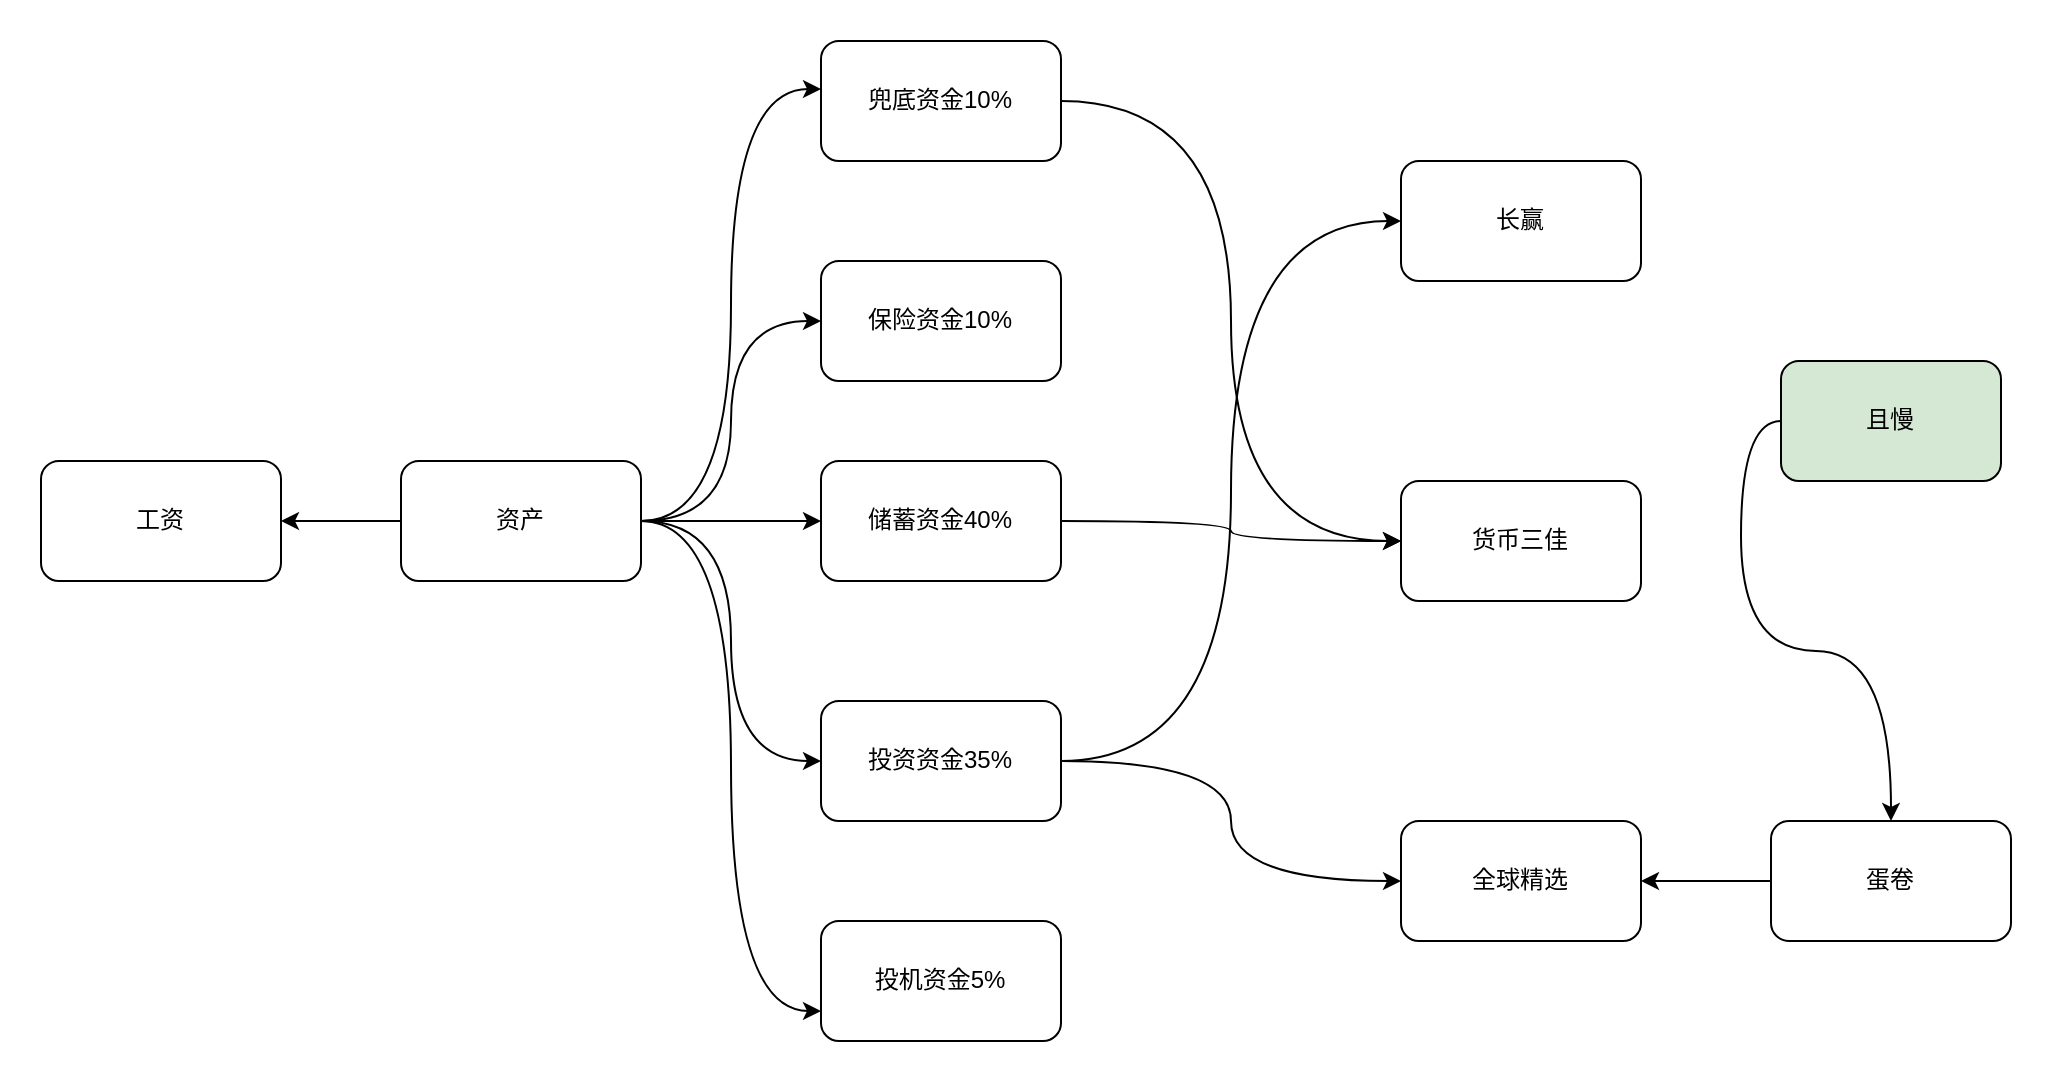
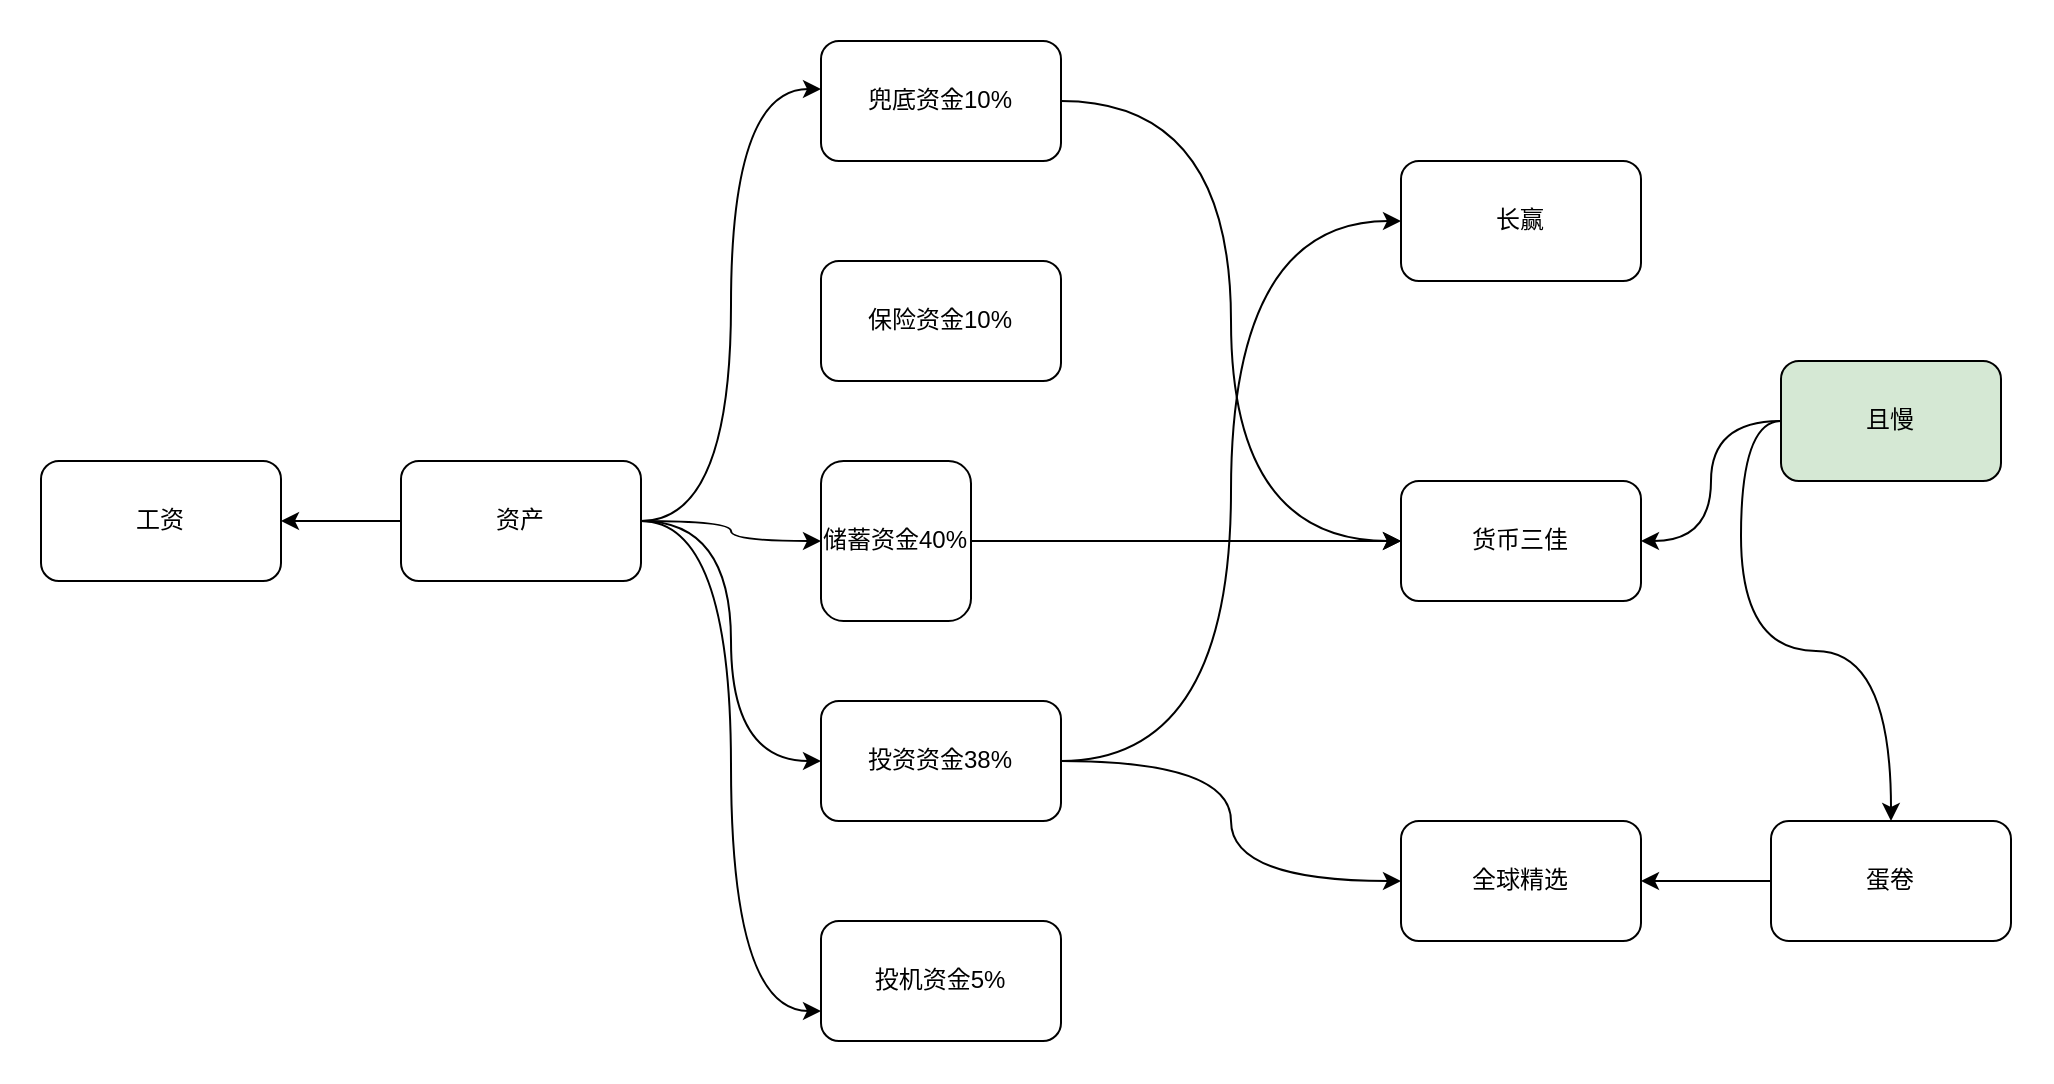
(731, 413) -> none
none -> (1711, 483)
(941, 521) -> (896, 541)
(941, 761) -> (941, 761)
